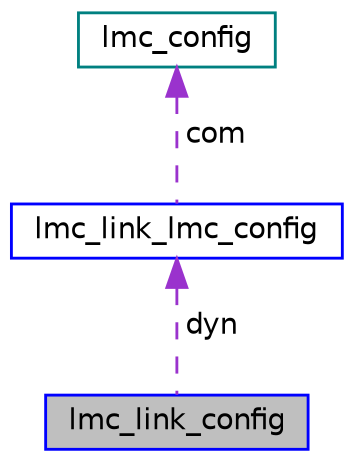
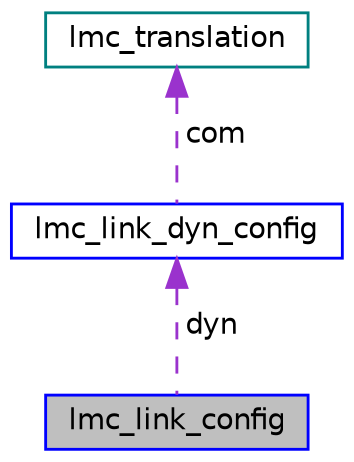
(177, 40) -> (177, 40)
(177, 231) -> (177, 231)
